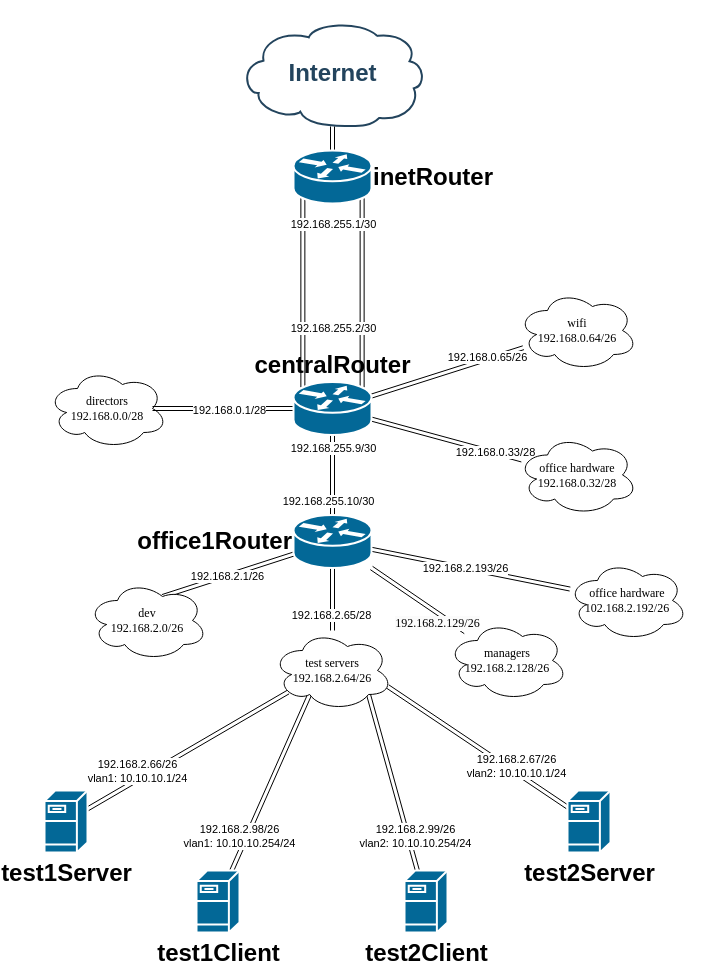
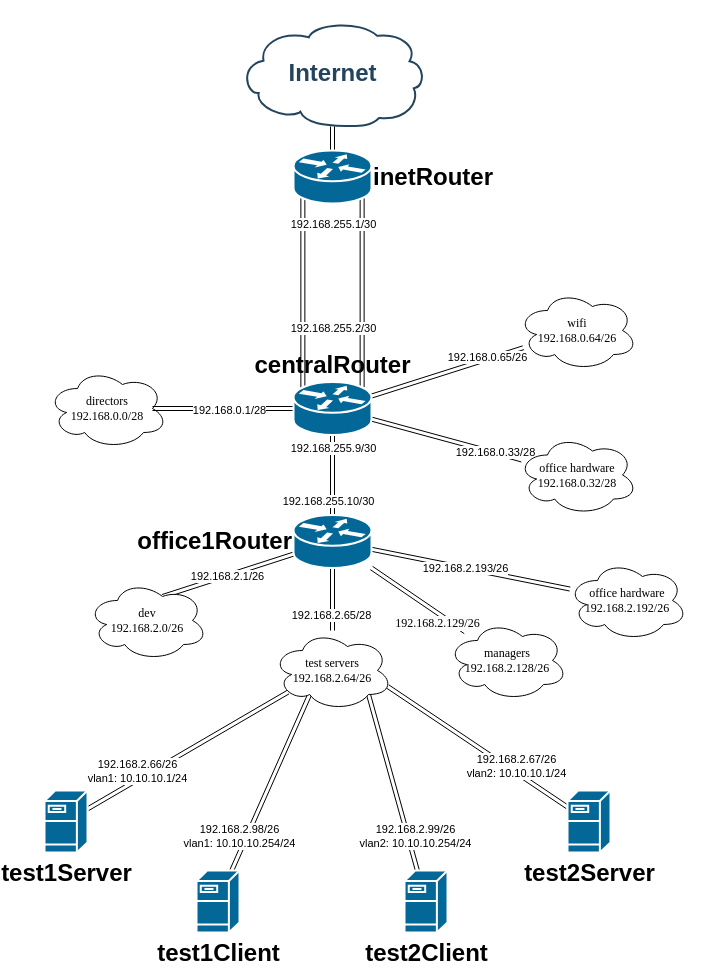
(628, 601) -> (628, 601)
